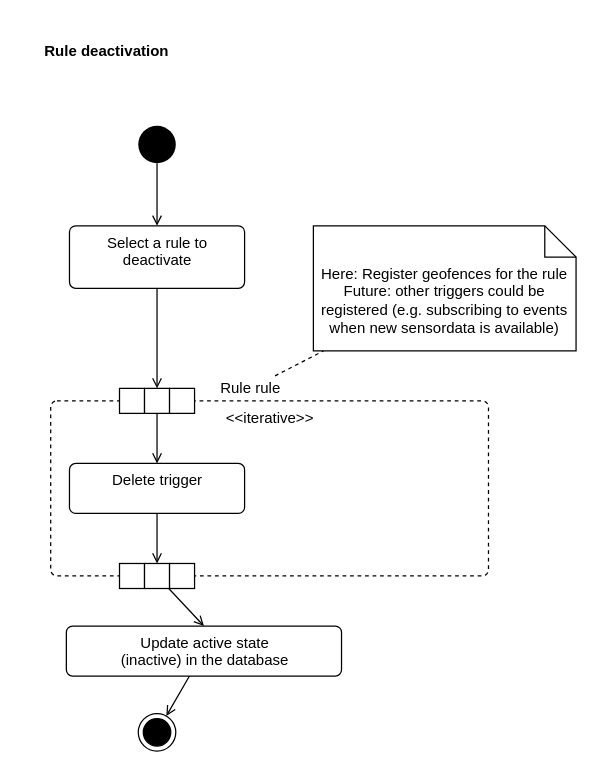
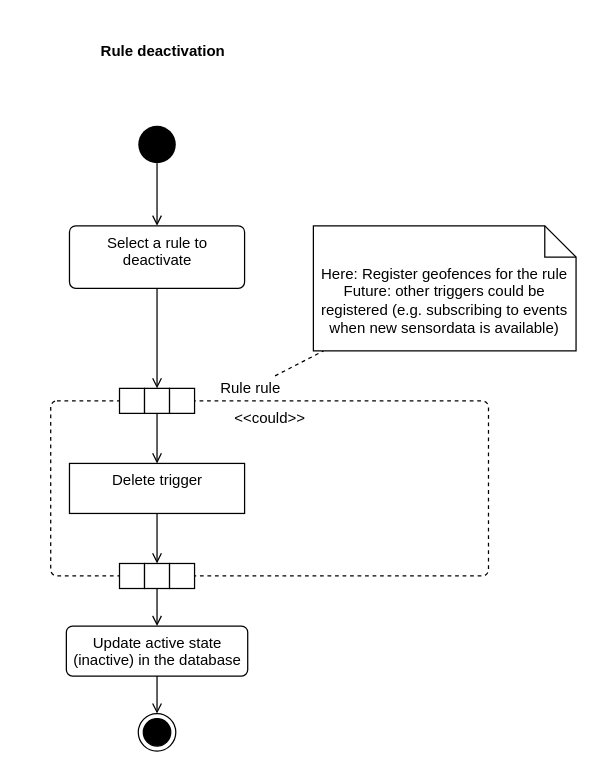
(107, 51) -> (163, 51)
(270, 418) -> (270, 418)
(157, 488) -> (157, 488)
(204, 651) -> (157, 651)
